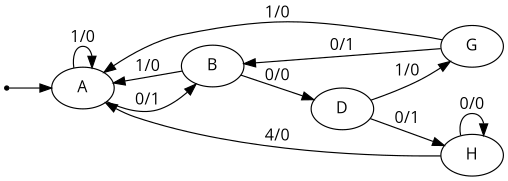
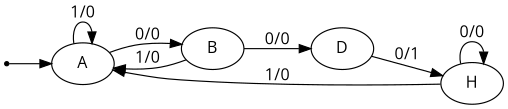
(472, 46) -> none
(148, 100) -> (148, 35)
(278, 136) -> (278, 76)
